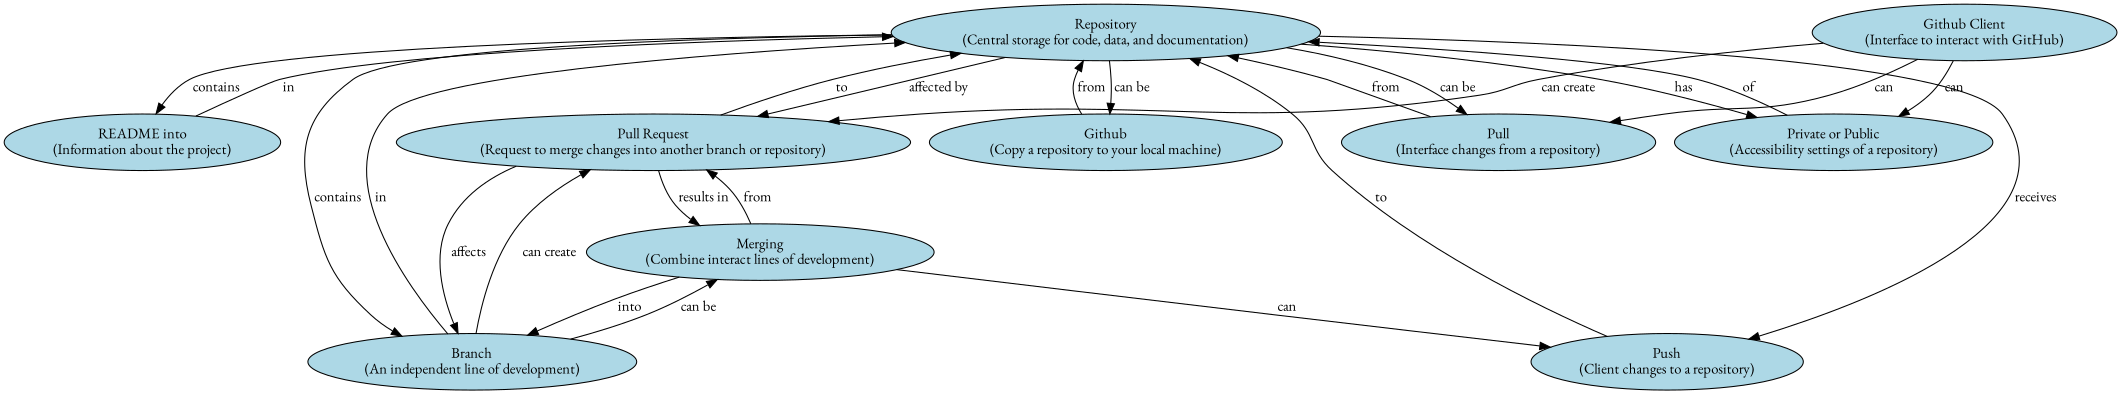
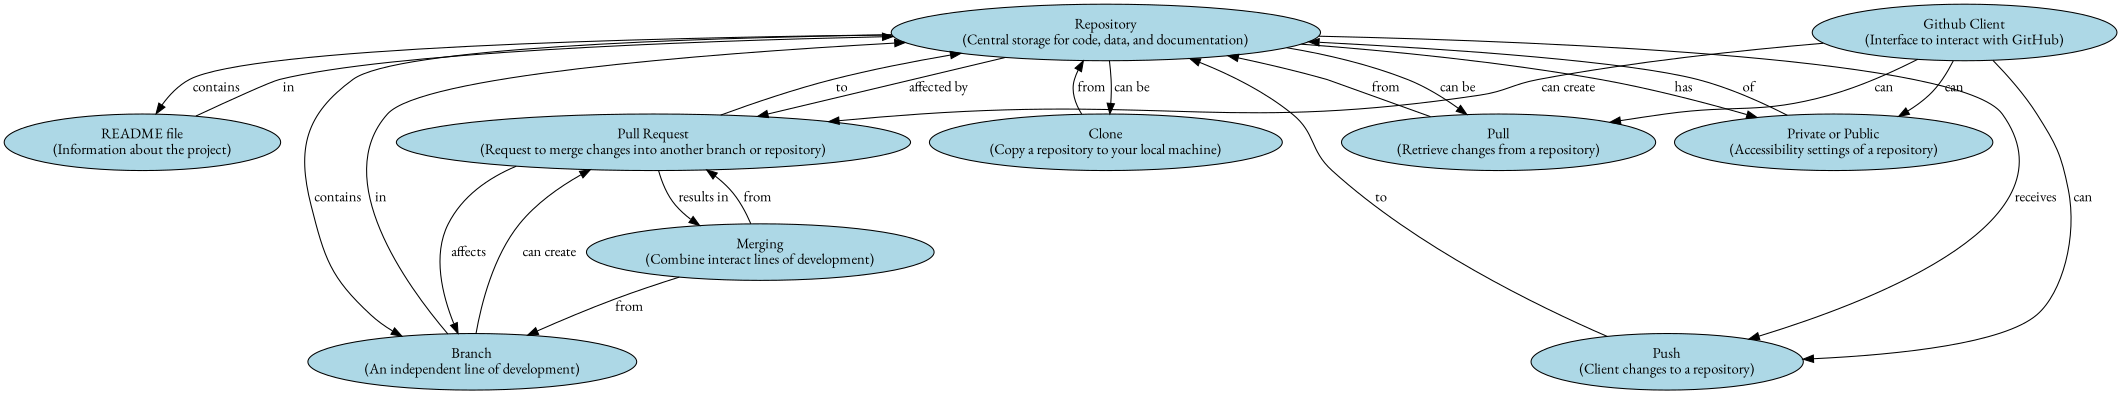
(142, 142) -> (142, 142)
(1106, 142) -> (1106, 142)
(1499, 142) -> (1499, 142)
(628, 307) -> (628, 307)
(1218, 308) -> (2054, 293)
(641, 317) -> none
